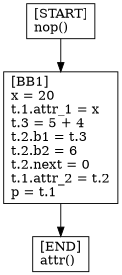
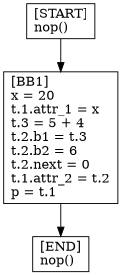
(61, 254) -> (61, 254)
